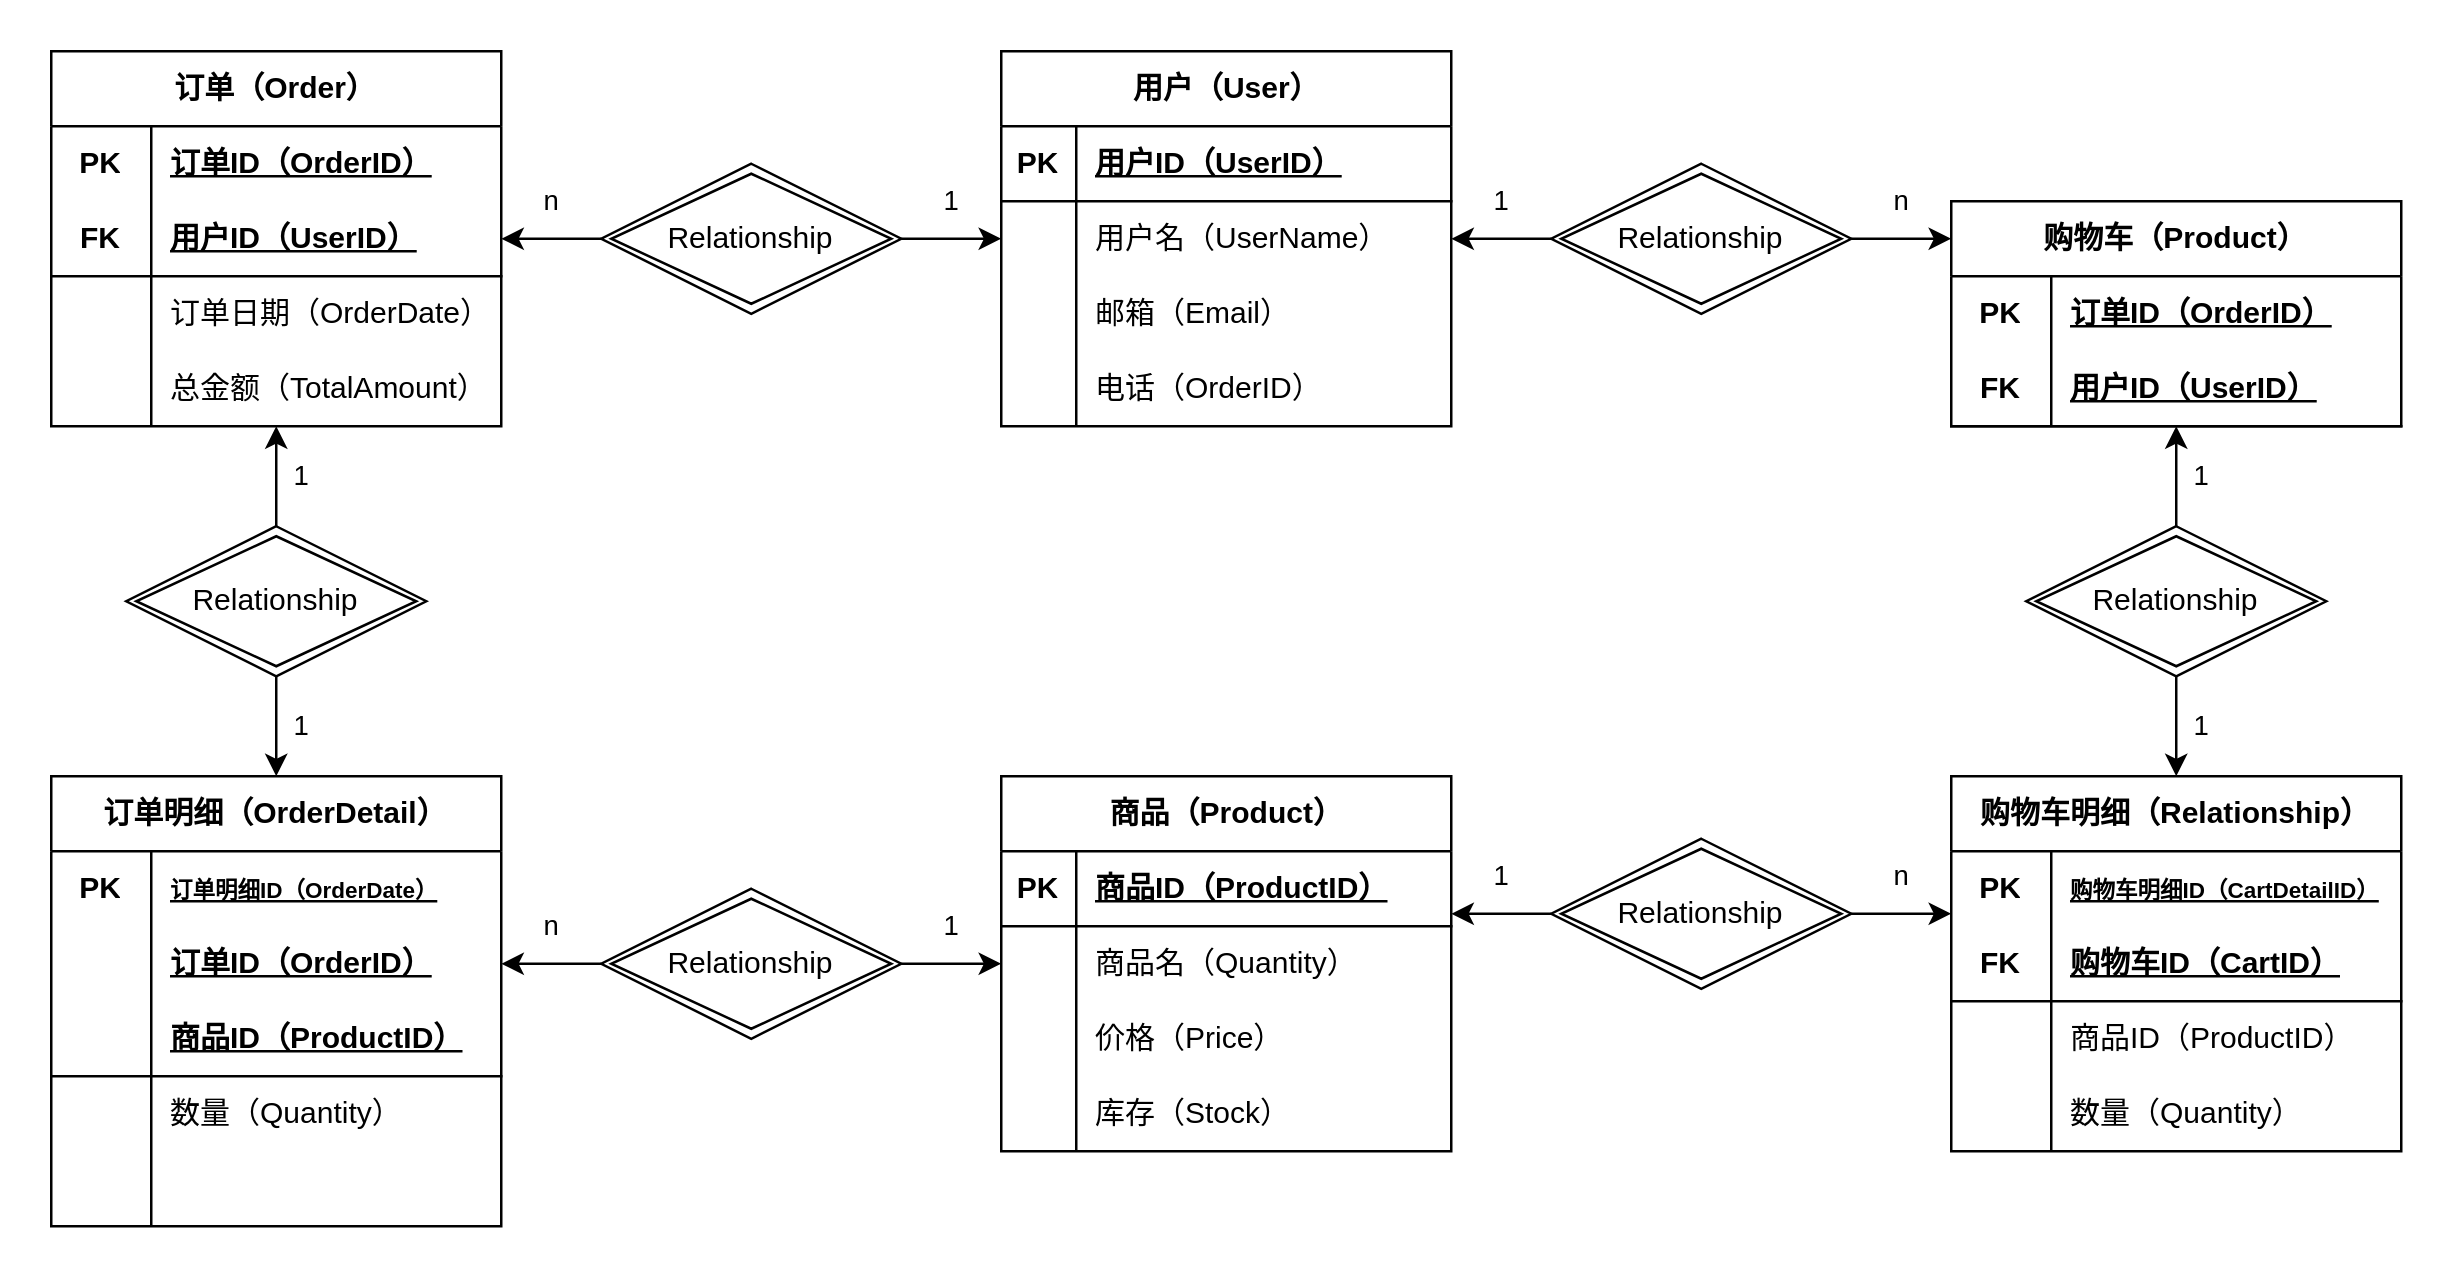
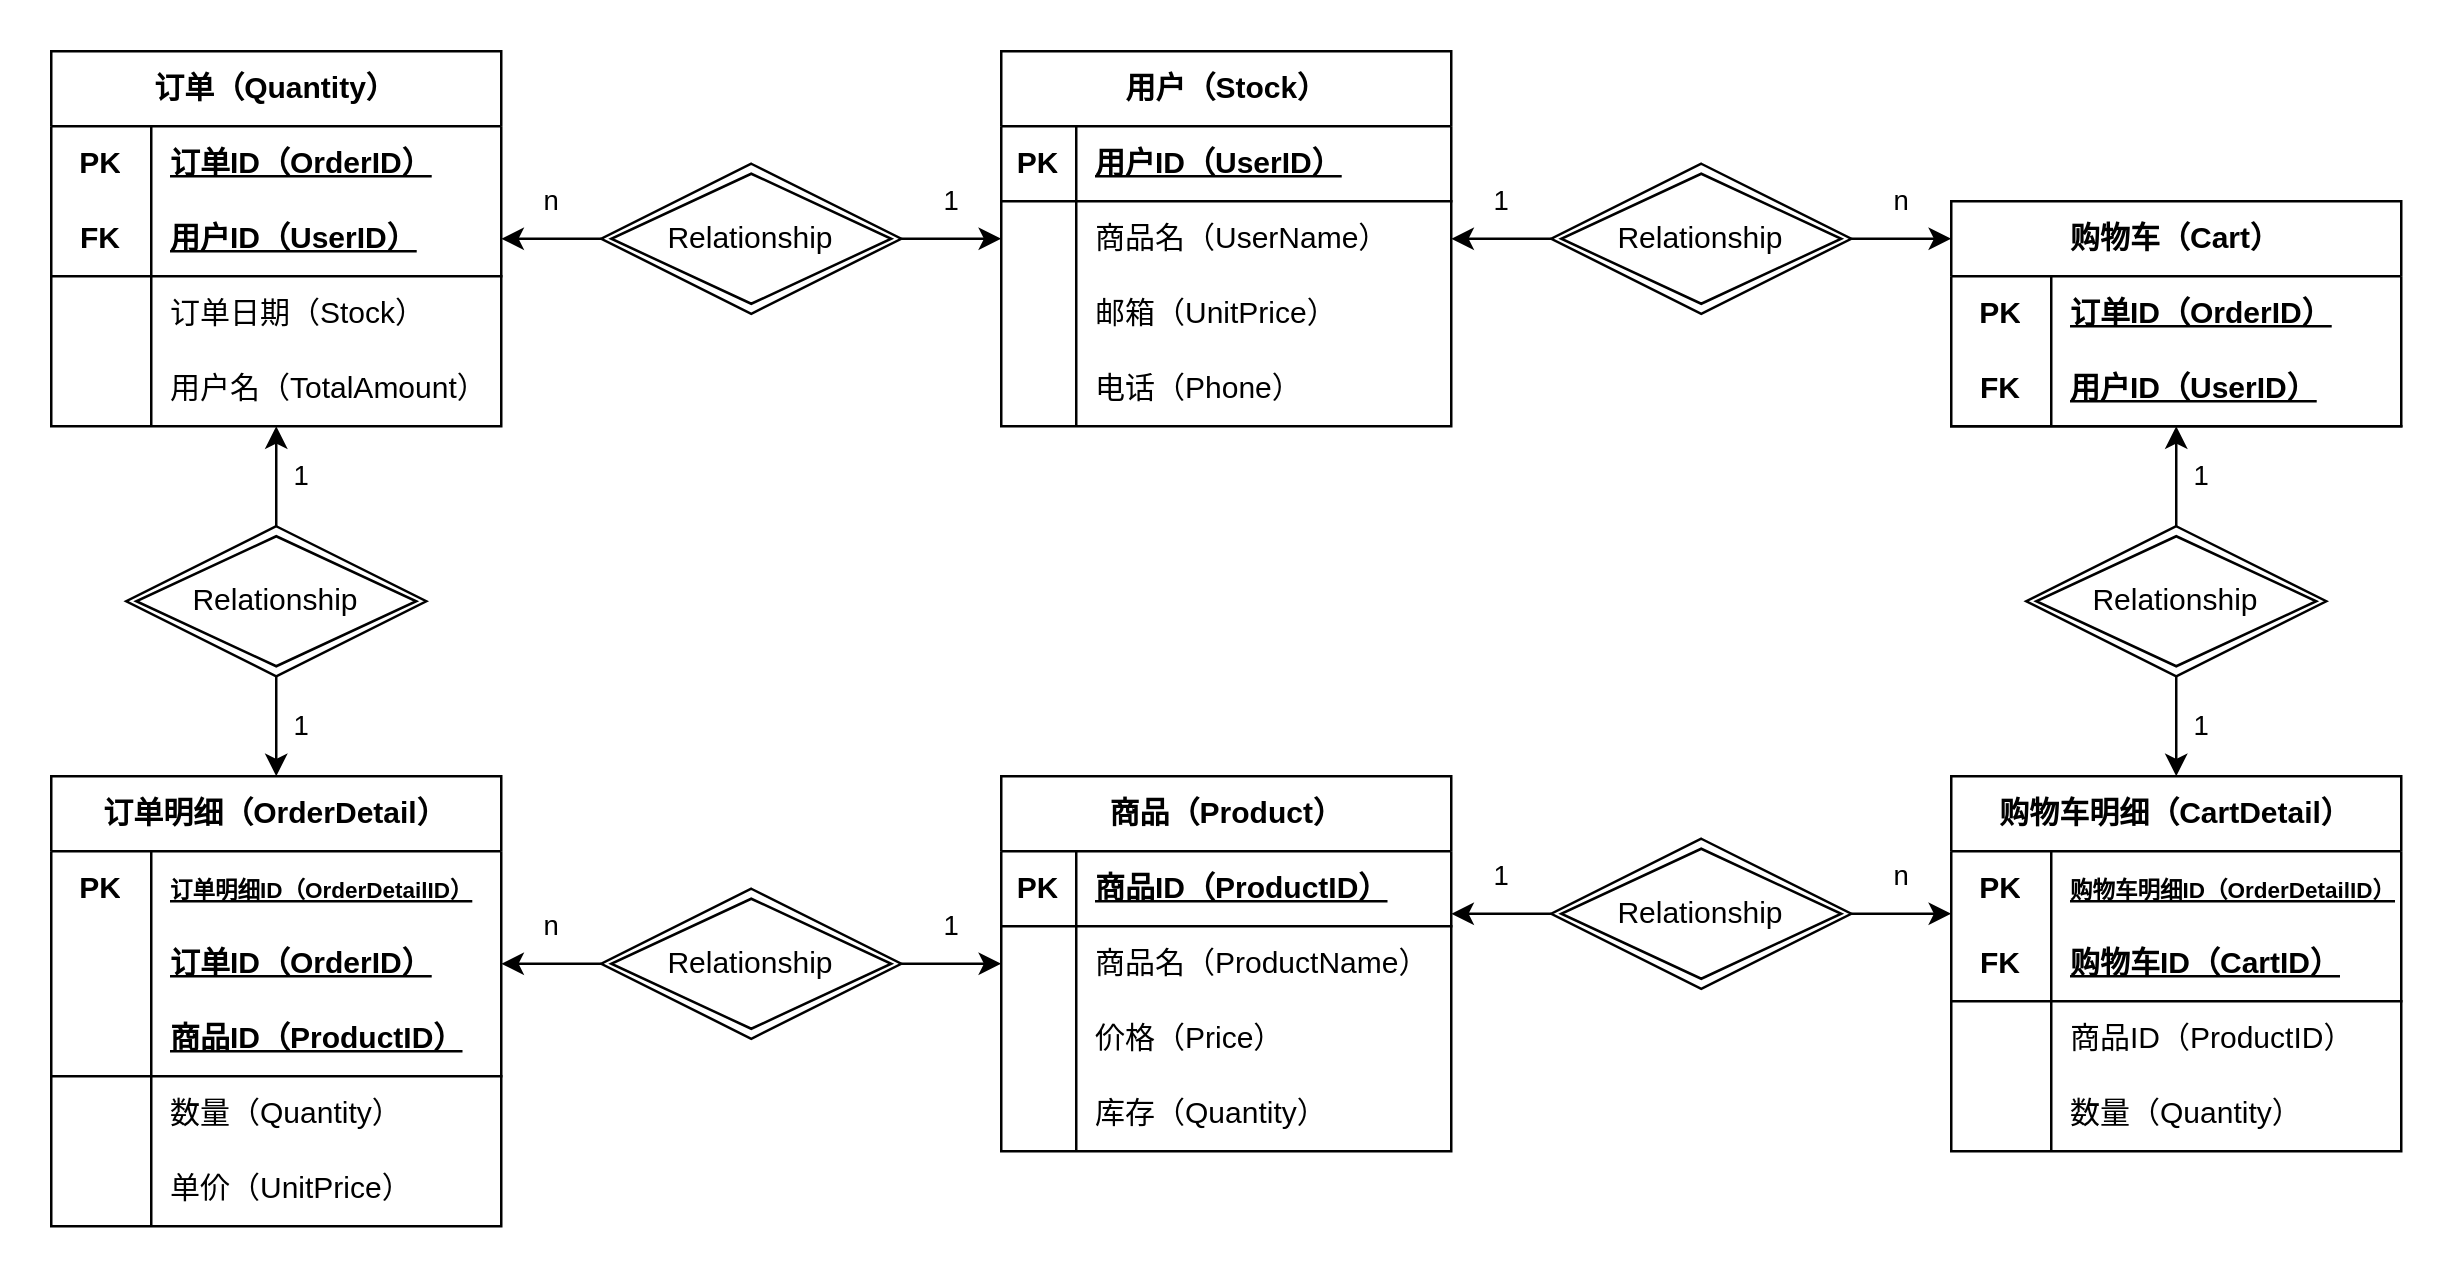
(276, 89) -> (276, 89)
(1228, 89) -> (1228, 89)
(1238, 239) -> (1238, 239)
(2176, 239) -> (2176, 239)
(336, 314) -> (303, 314)
(1190, 314) -> (1224, 314)
(335, 389) -> (335, 389)
(1215, 389) -> (1198, 389)
(2176, 814) -> (2176, 814)
(336, 889) -> (336, 889)
(2236, 889) -> (2236, 889)
(1235, 964) -> (1264, 964)
(1198, 1114) -> (1220, 1114)
none -> (326, 1189)
